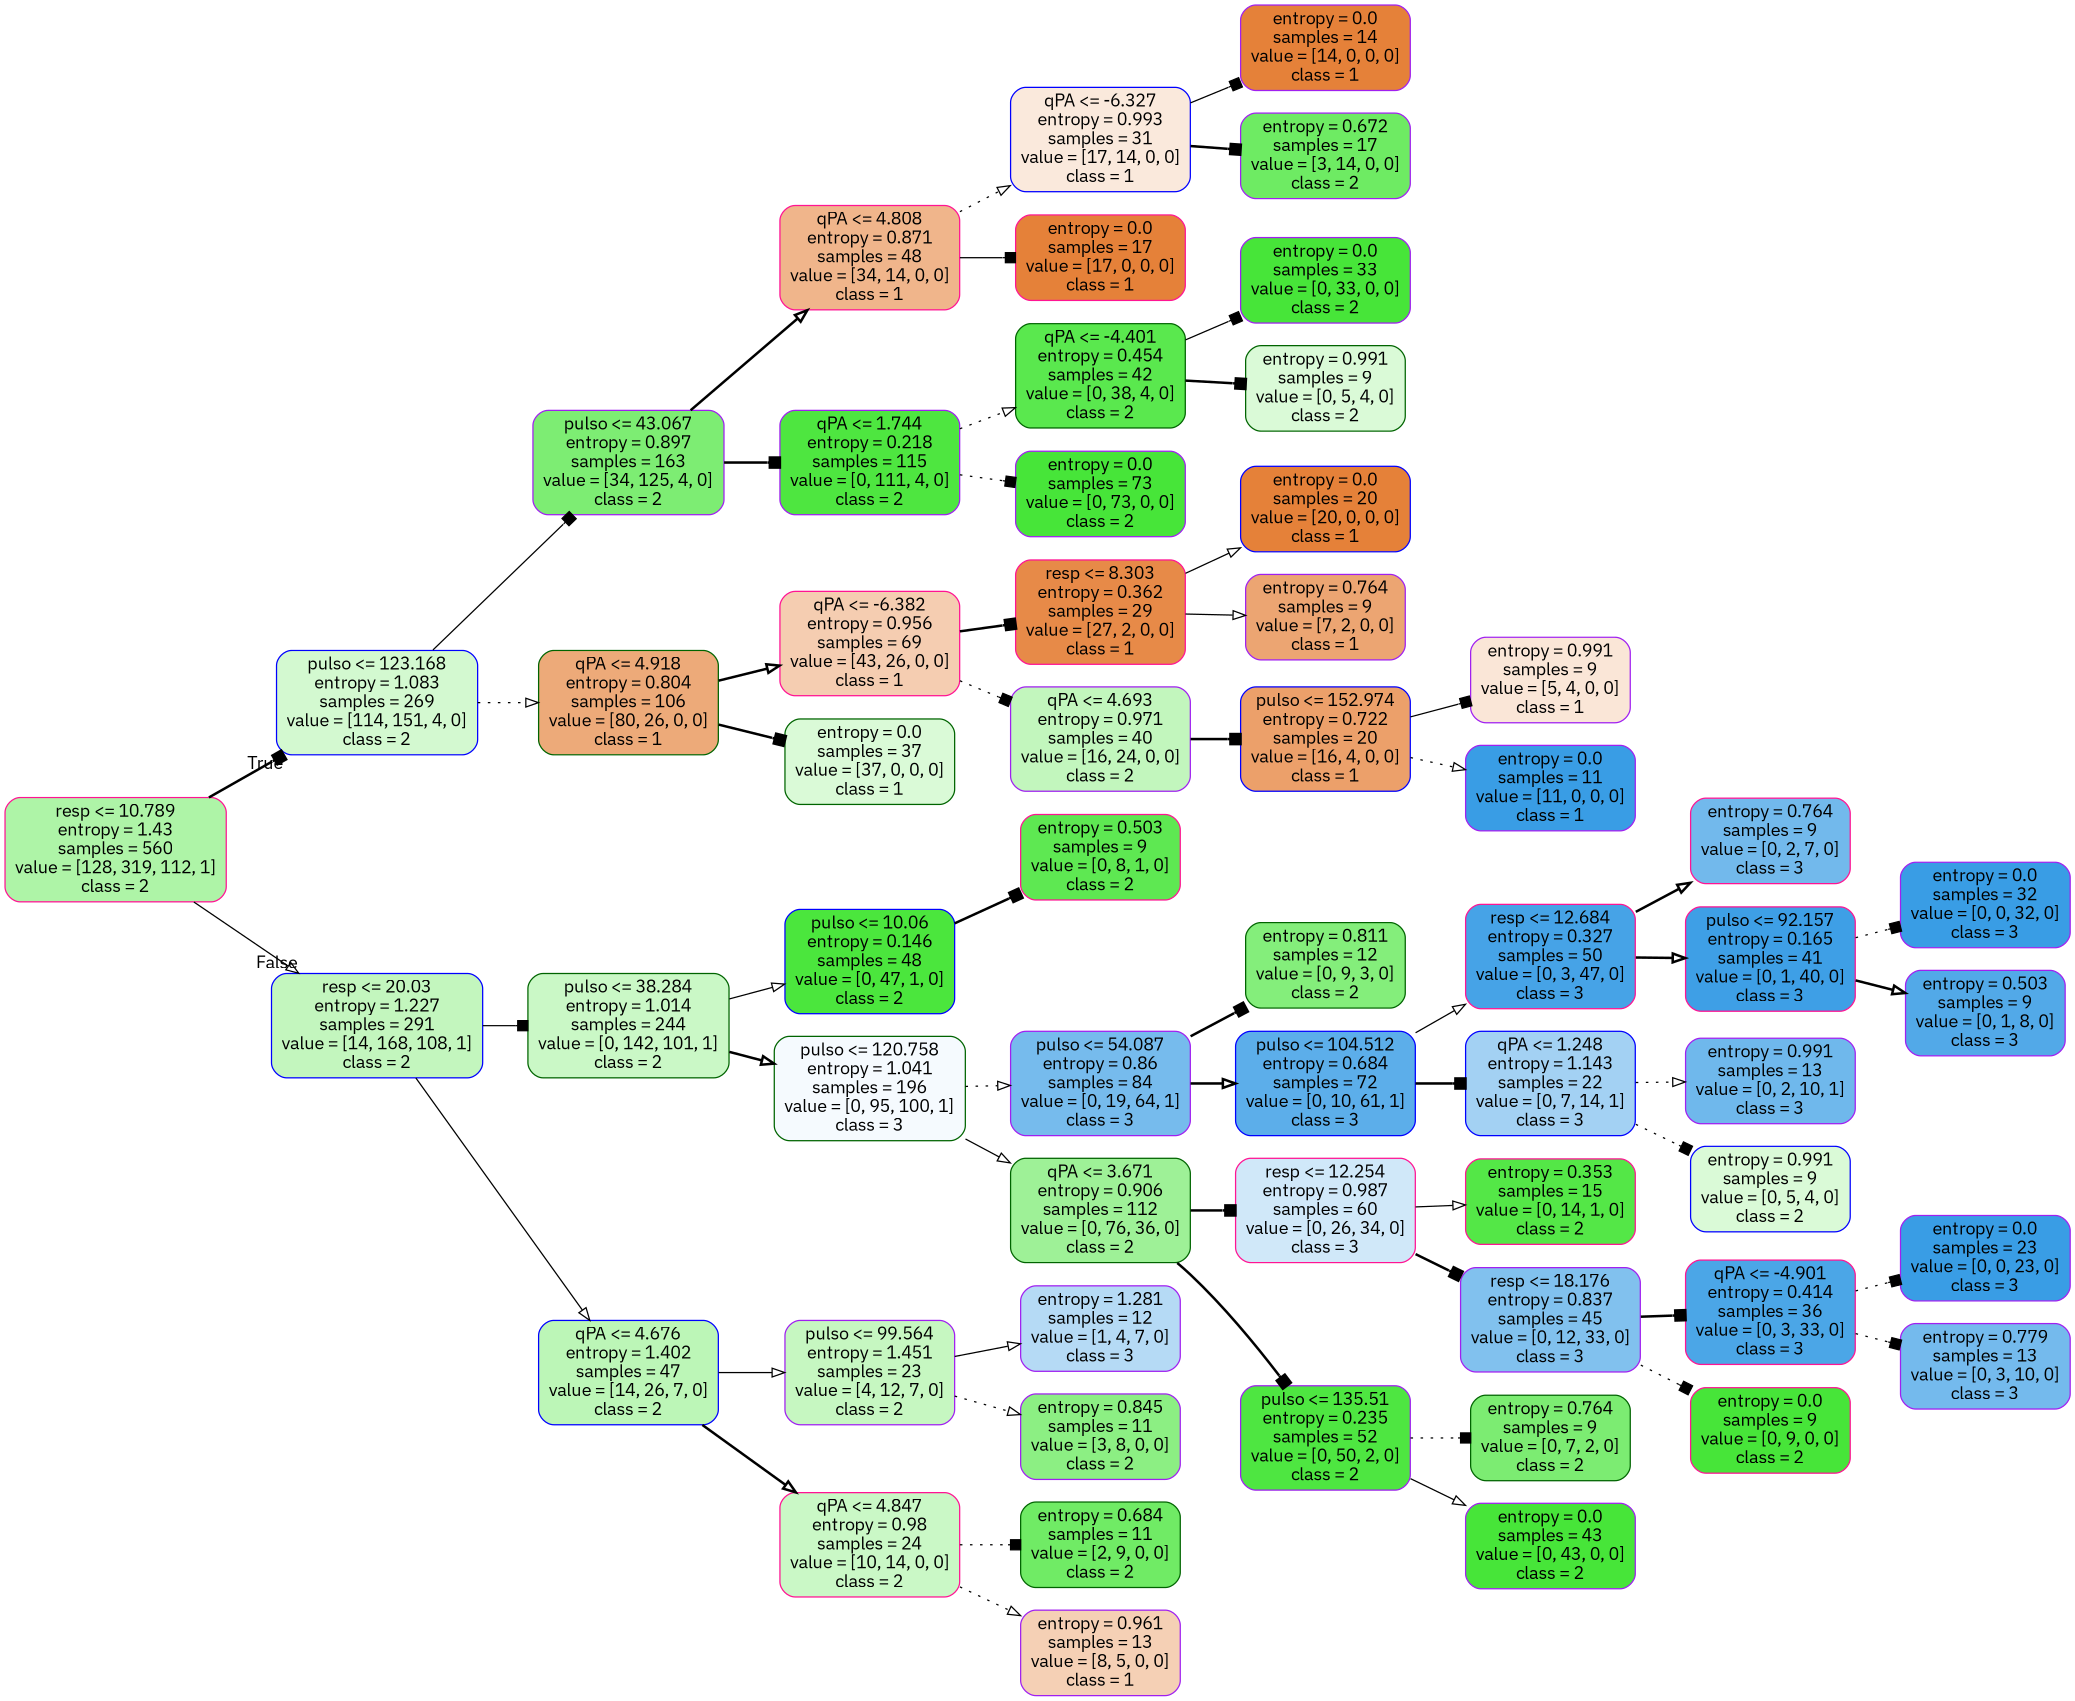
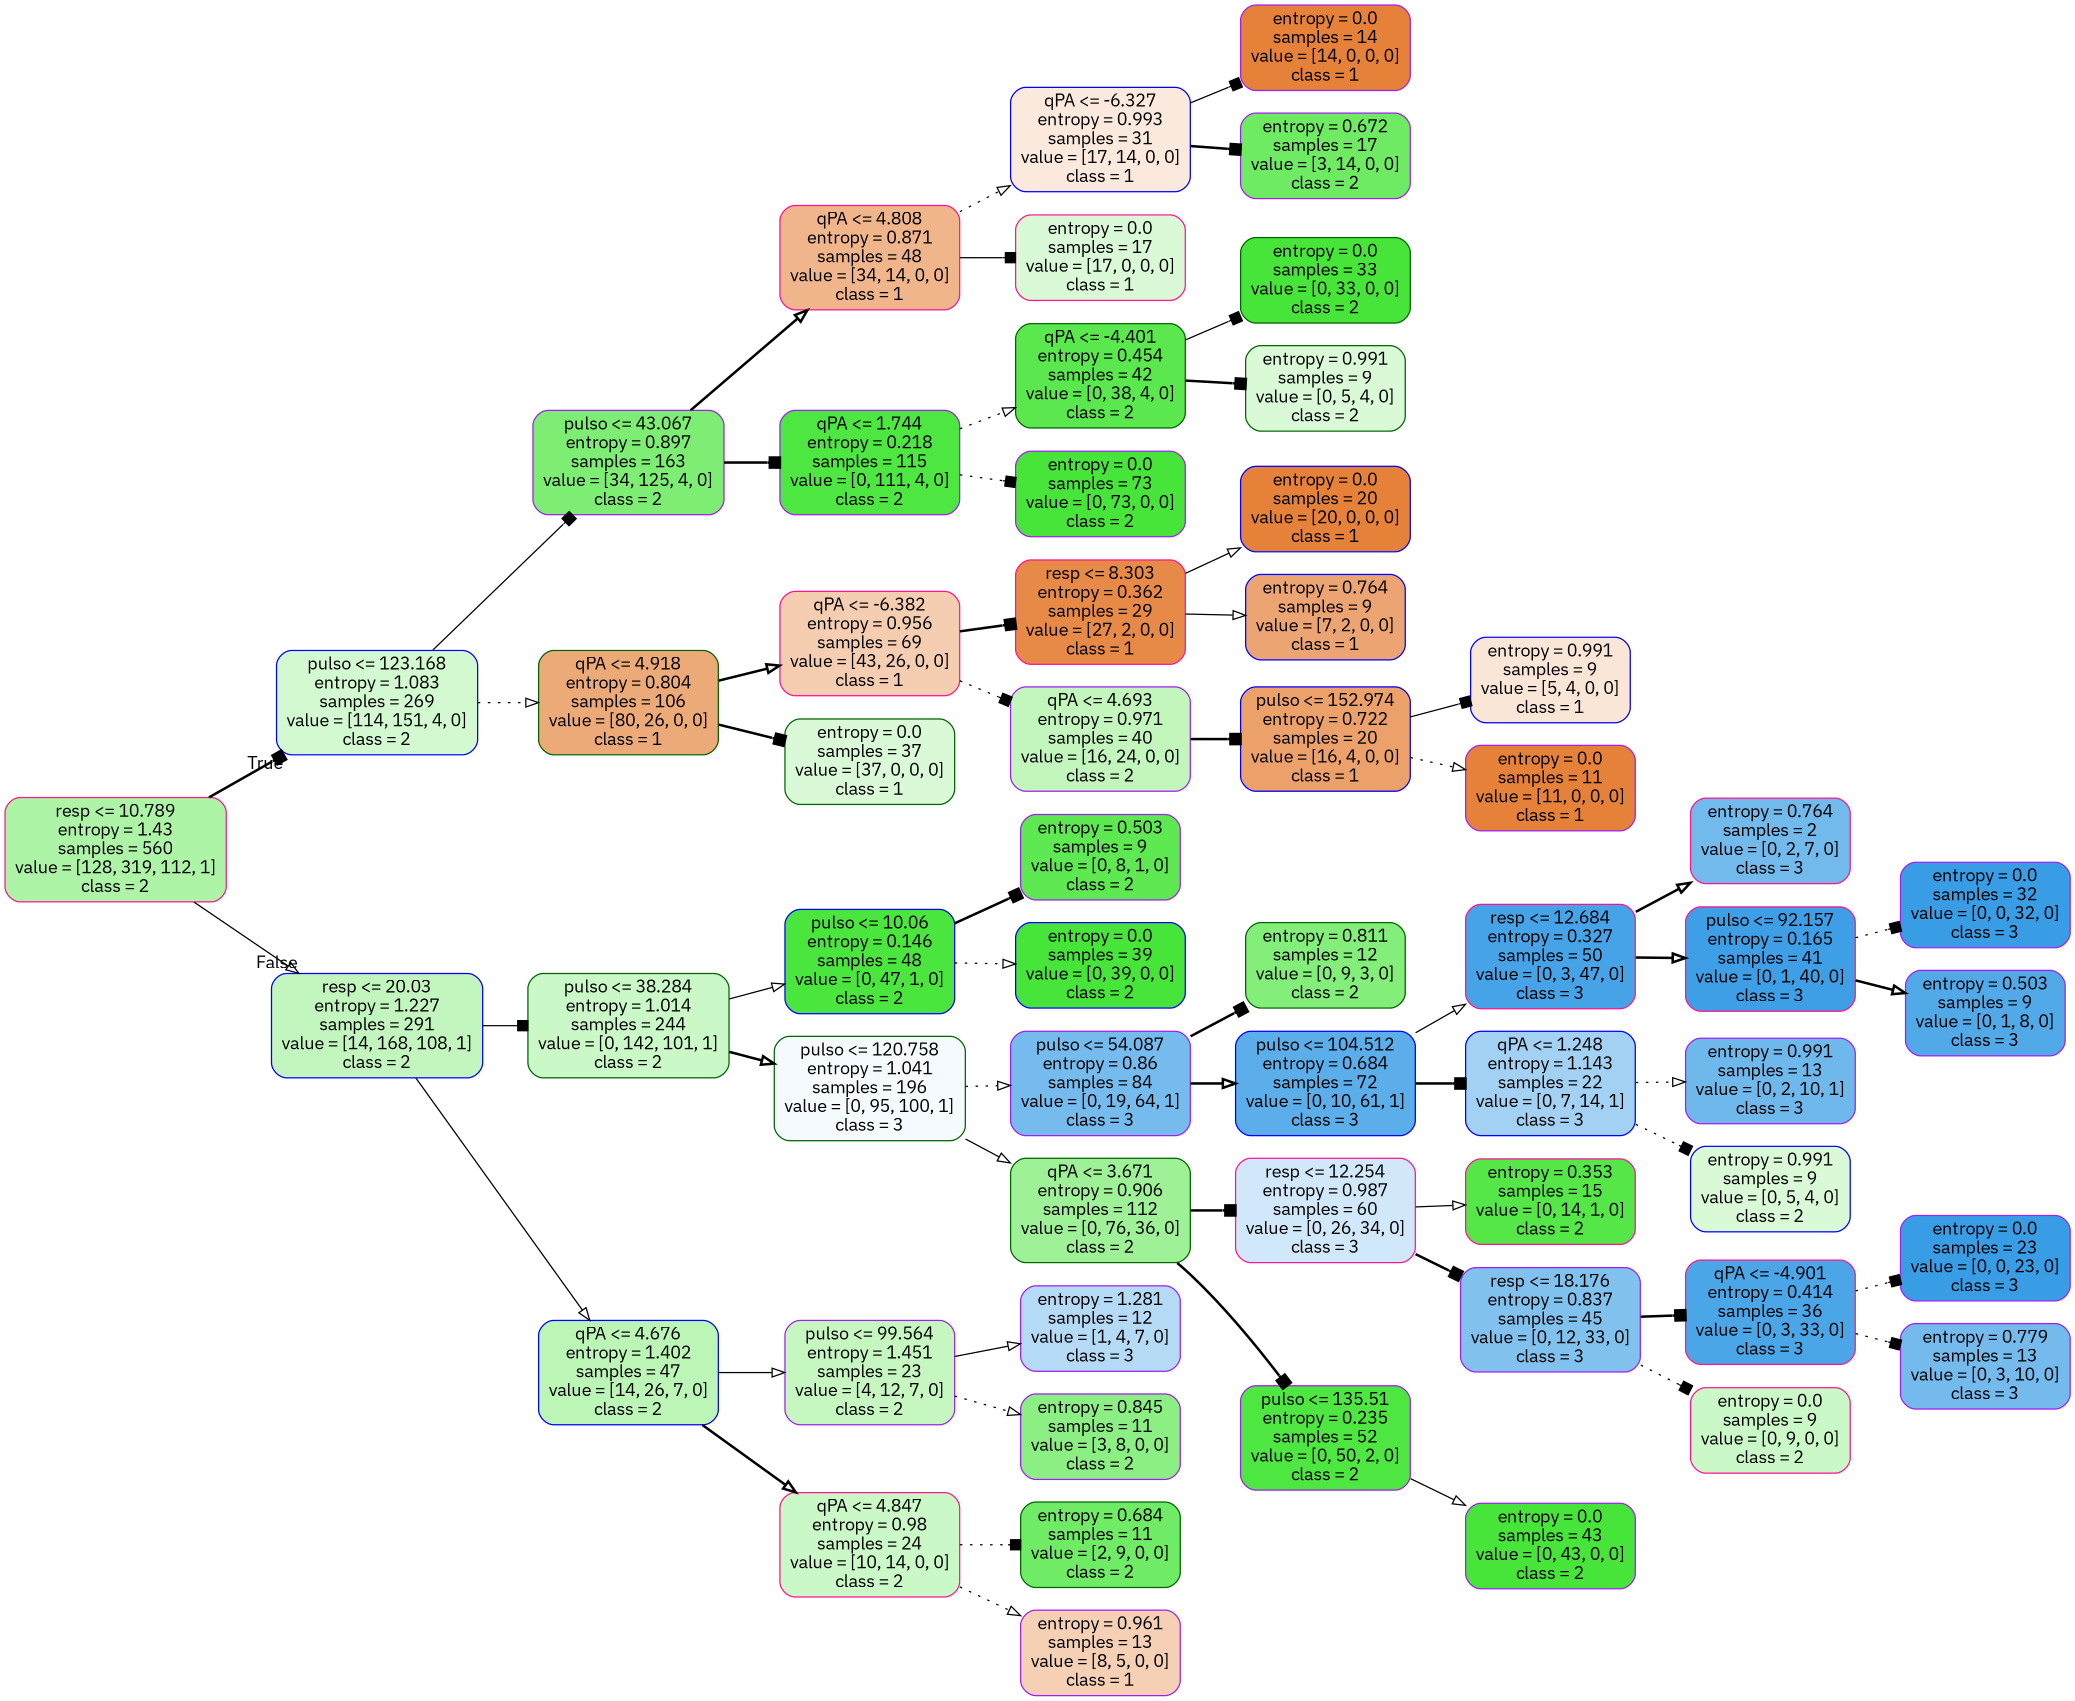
(1100, 258) -> (1100, 258)
(1325, 280) -> (1325, 280)
(1325, 617) -> (1325, 617)
(1550, 680) -> (1550, 680)
(1550, 788) -> (1550, 788)
(1770, 841) -> (1770, 841)
(1100, 857) -> (1100, 857)
none -> (1100, 965)
(1770, 1430) -> (1770, 1430)
(1550, 1438) -> none
